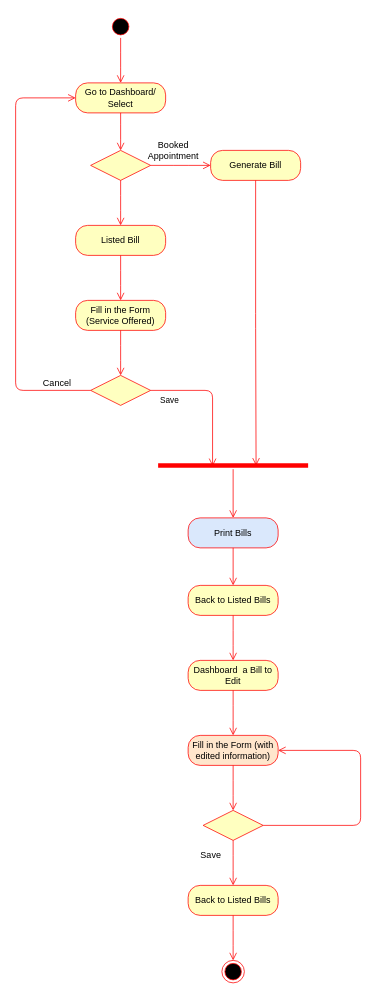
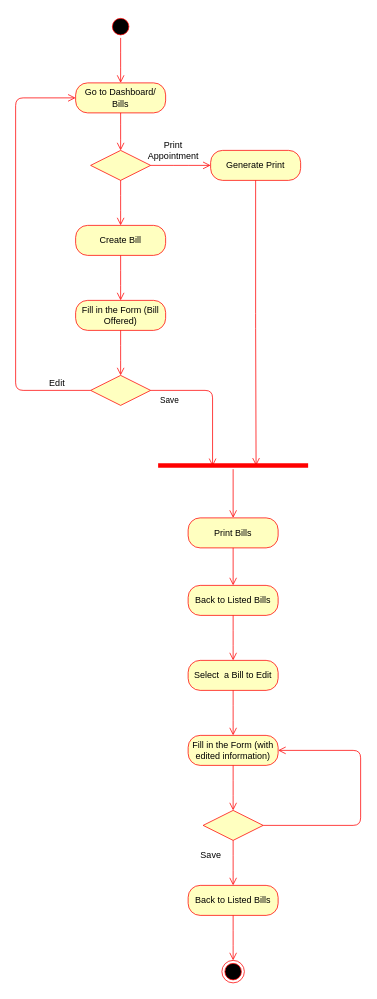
(120, 98) -> (120, 98)
(173, 150) -> (173, 150)
(255, 165) -> (255, 165)
(120, 240) -> (120, 240)
(120, 315) -> (120, 315)
(57, 383) -> (57, 383)
(233, 533) -> (233, 533)
(233, 675) -> (233, 675)
(233, 750) -> (233, 750)
